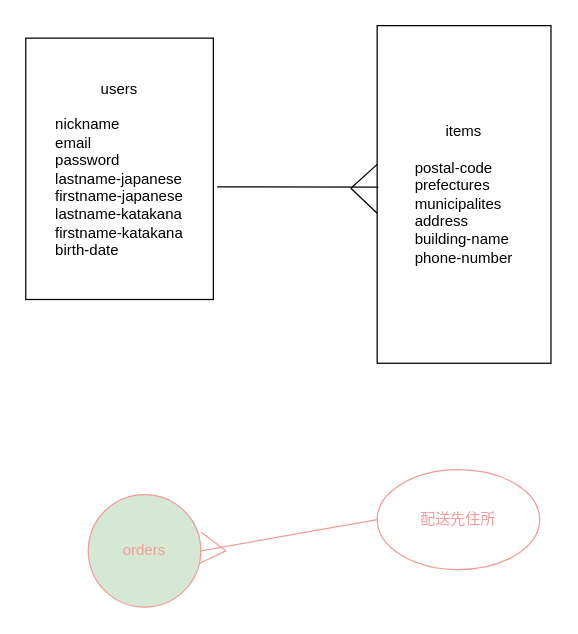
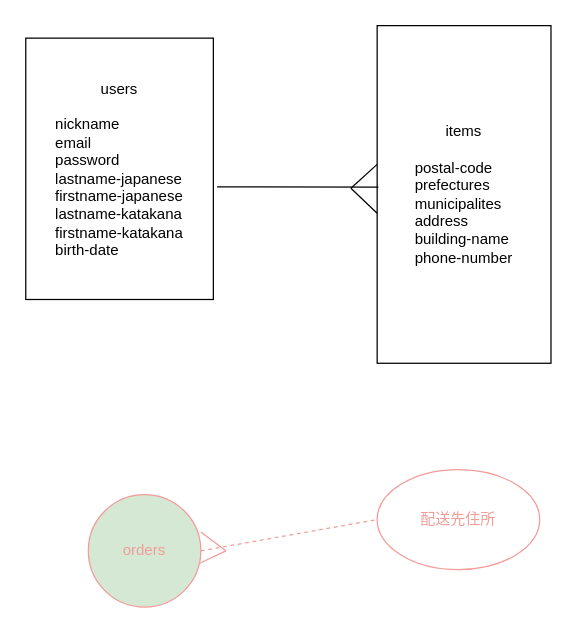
(290, 535) -> (290, 535)
